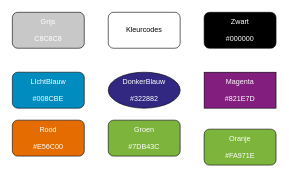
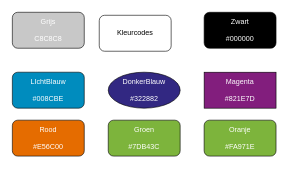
(144, 30) -> (135, 33)
(240, 147) -> (240, 138)
